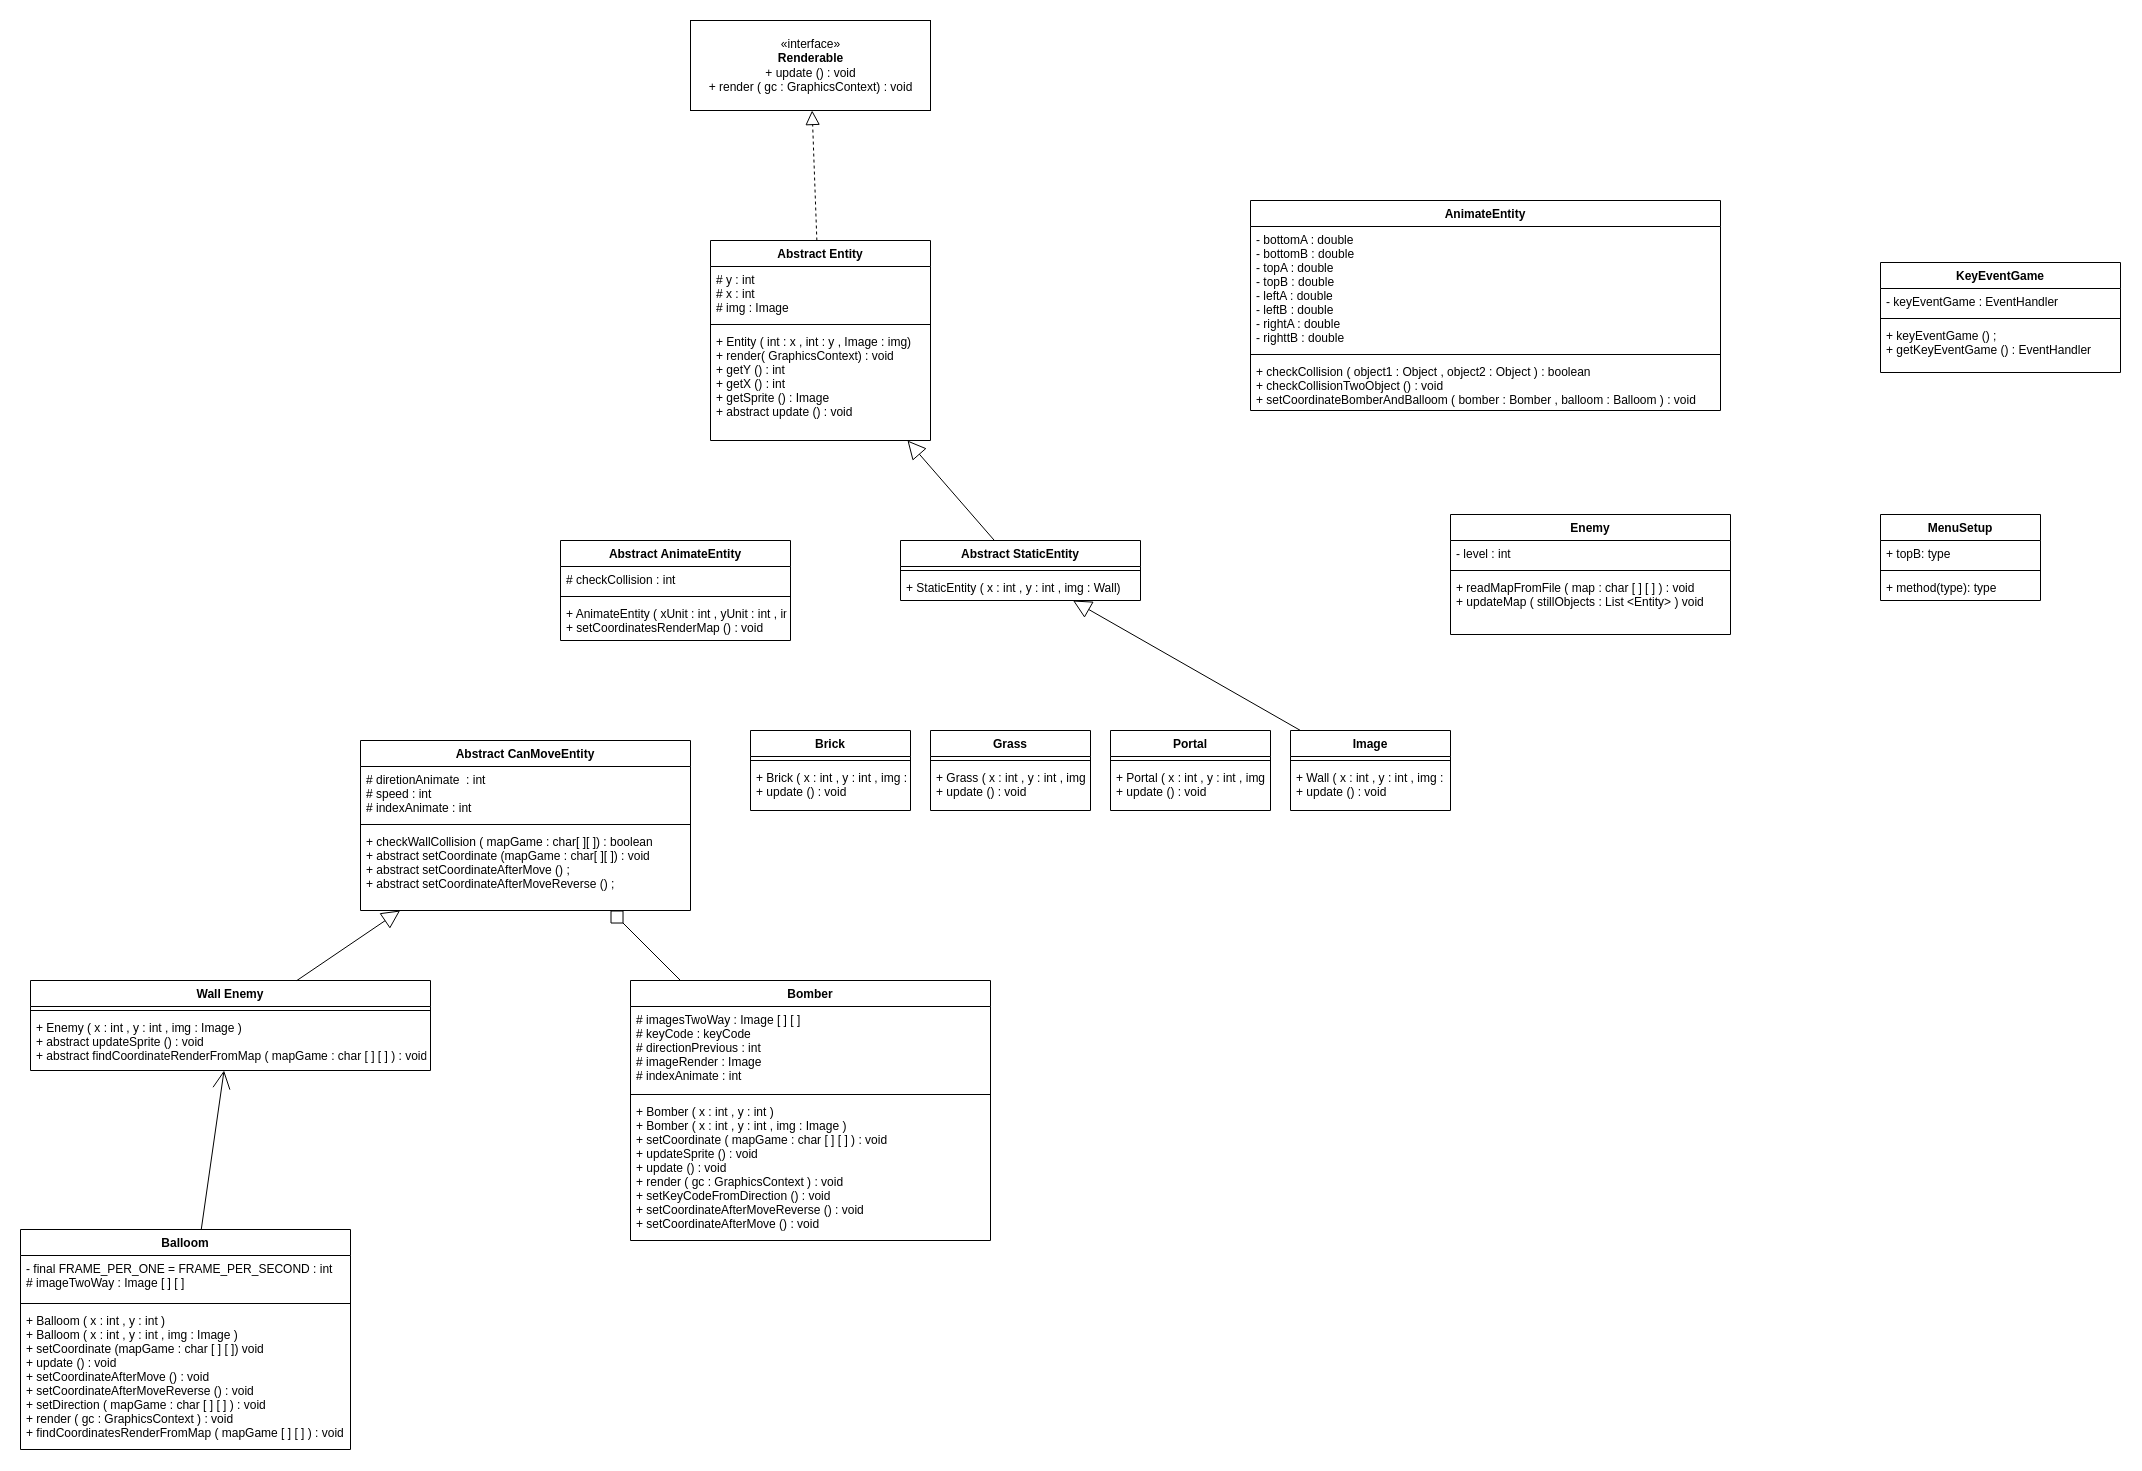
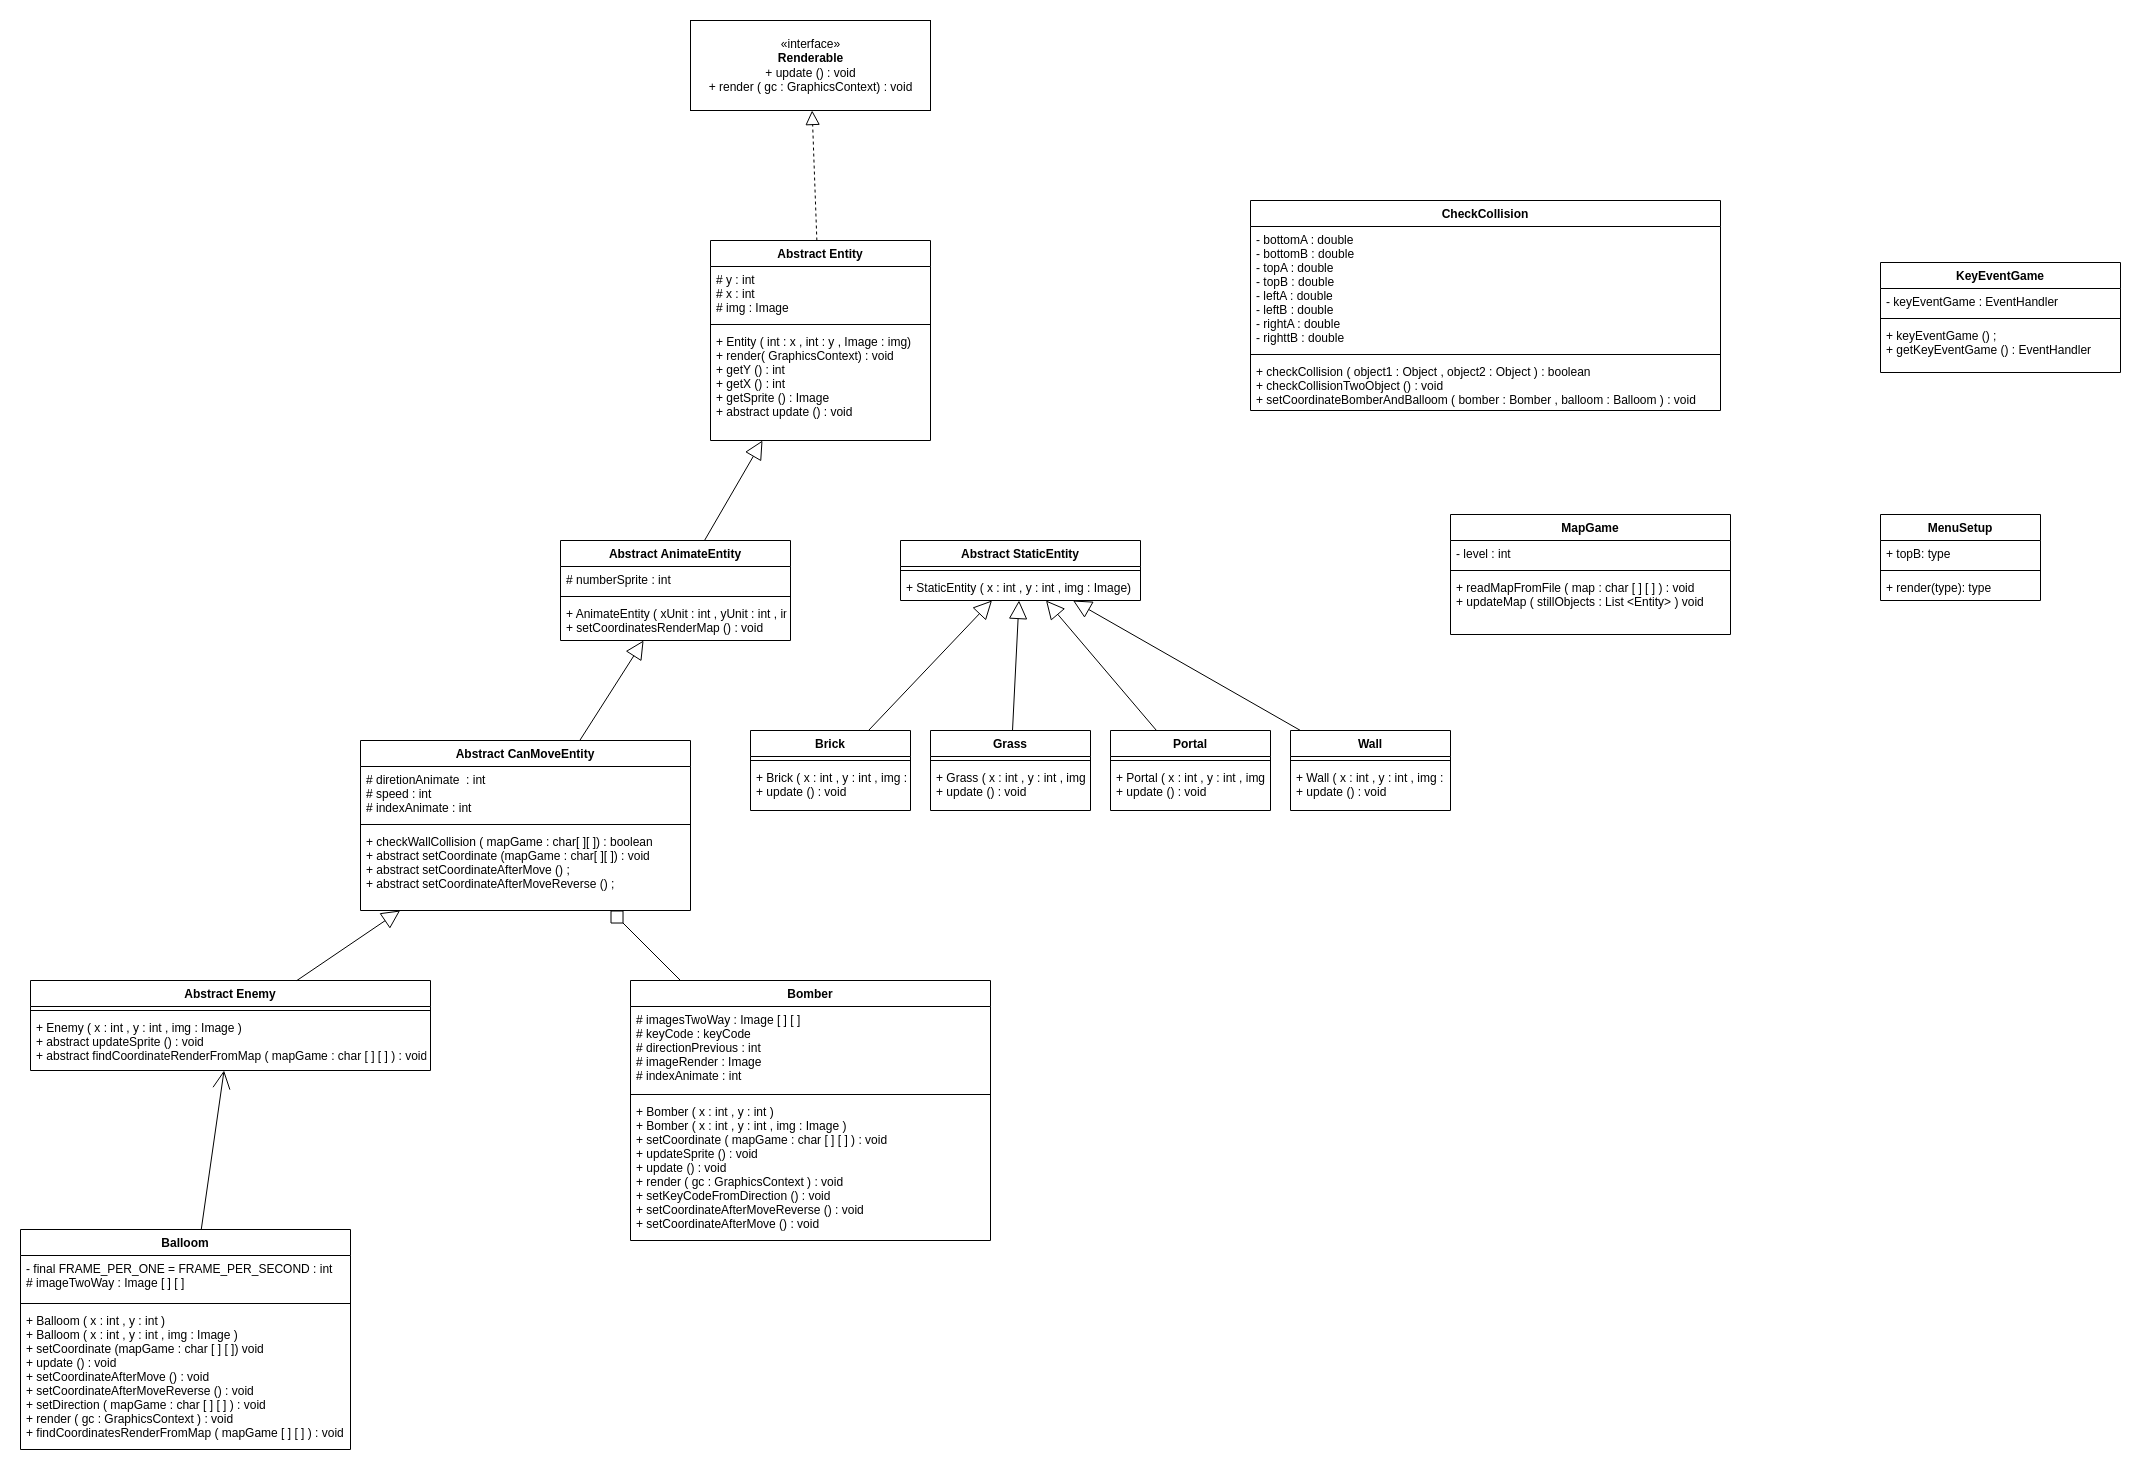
(1485, 214) -> (1485, 214)
(957, 497) -> none
none -> (729, 499)
(1590, 528) -> (1590, 528)
(626, 580) -> (624, 580)
(1028, 588) -> (1035, 588)
(1949, 588) -> (1949, 588)
none -> (924, 672)
none -> (1107, 672)
none -> (1015, 675)
none -> (607, 698)
(1370, 744) -> (1370, 744)
(230, 994) -> (230, 994)
